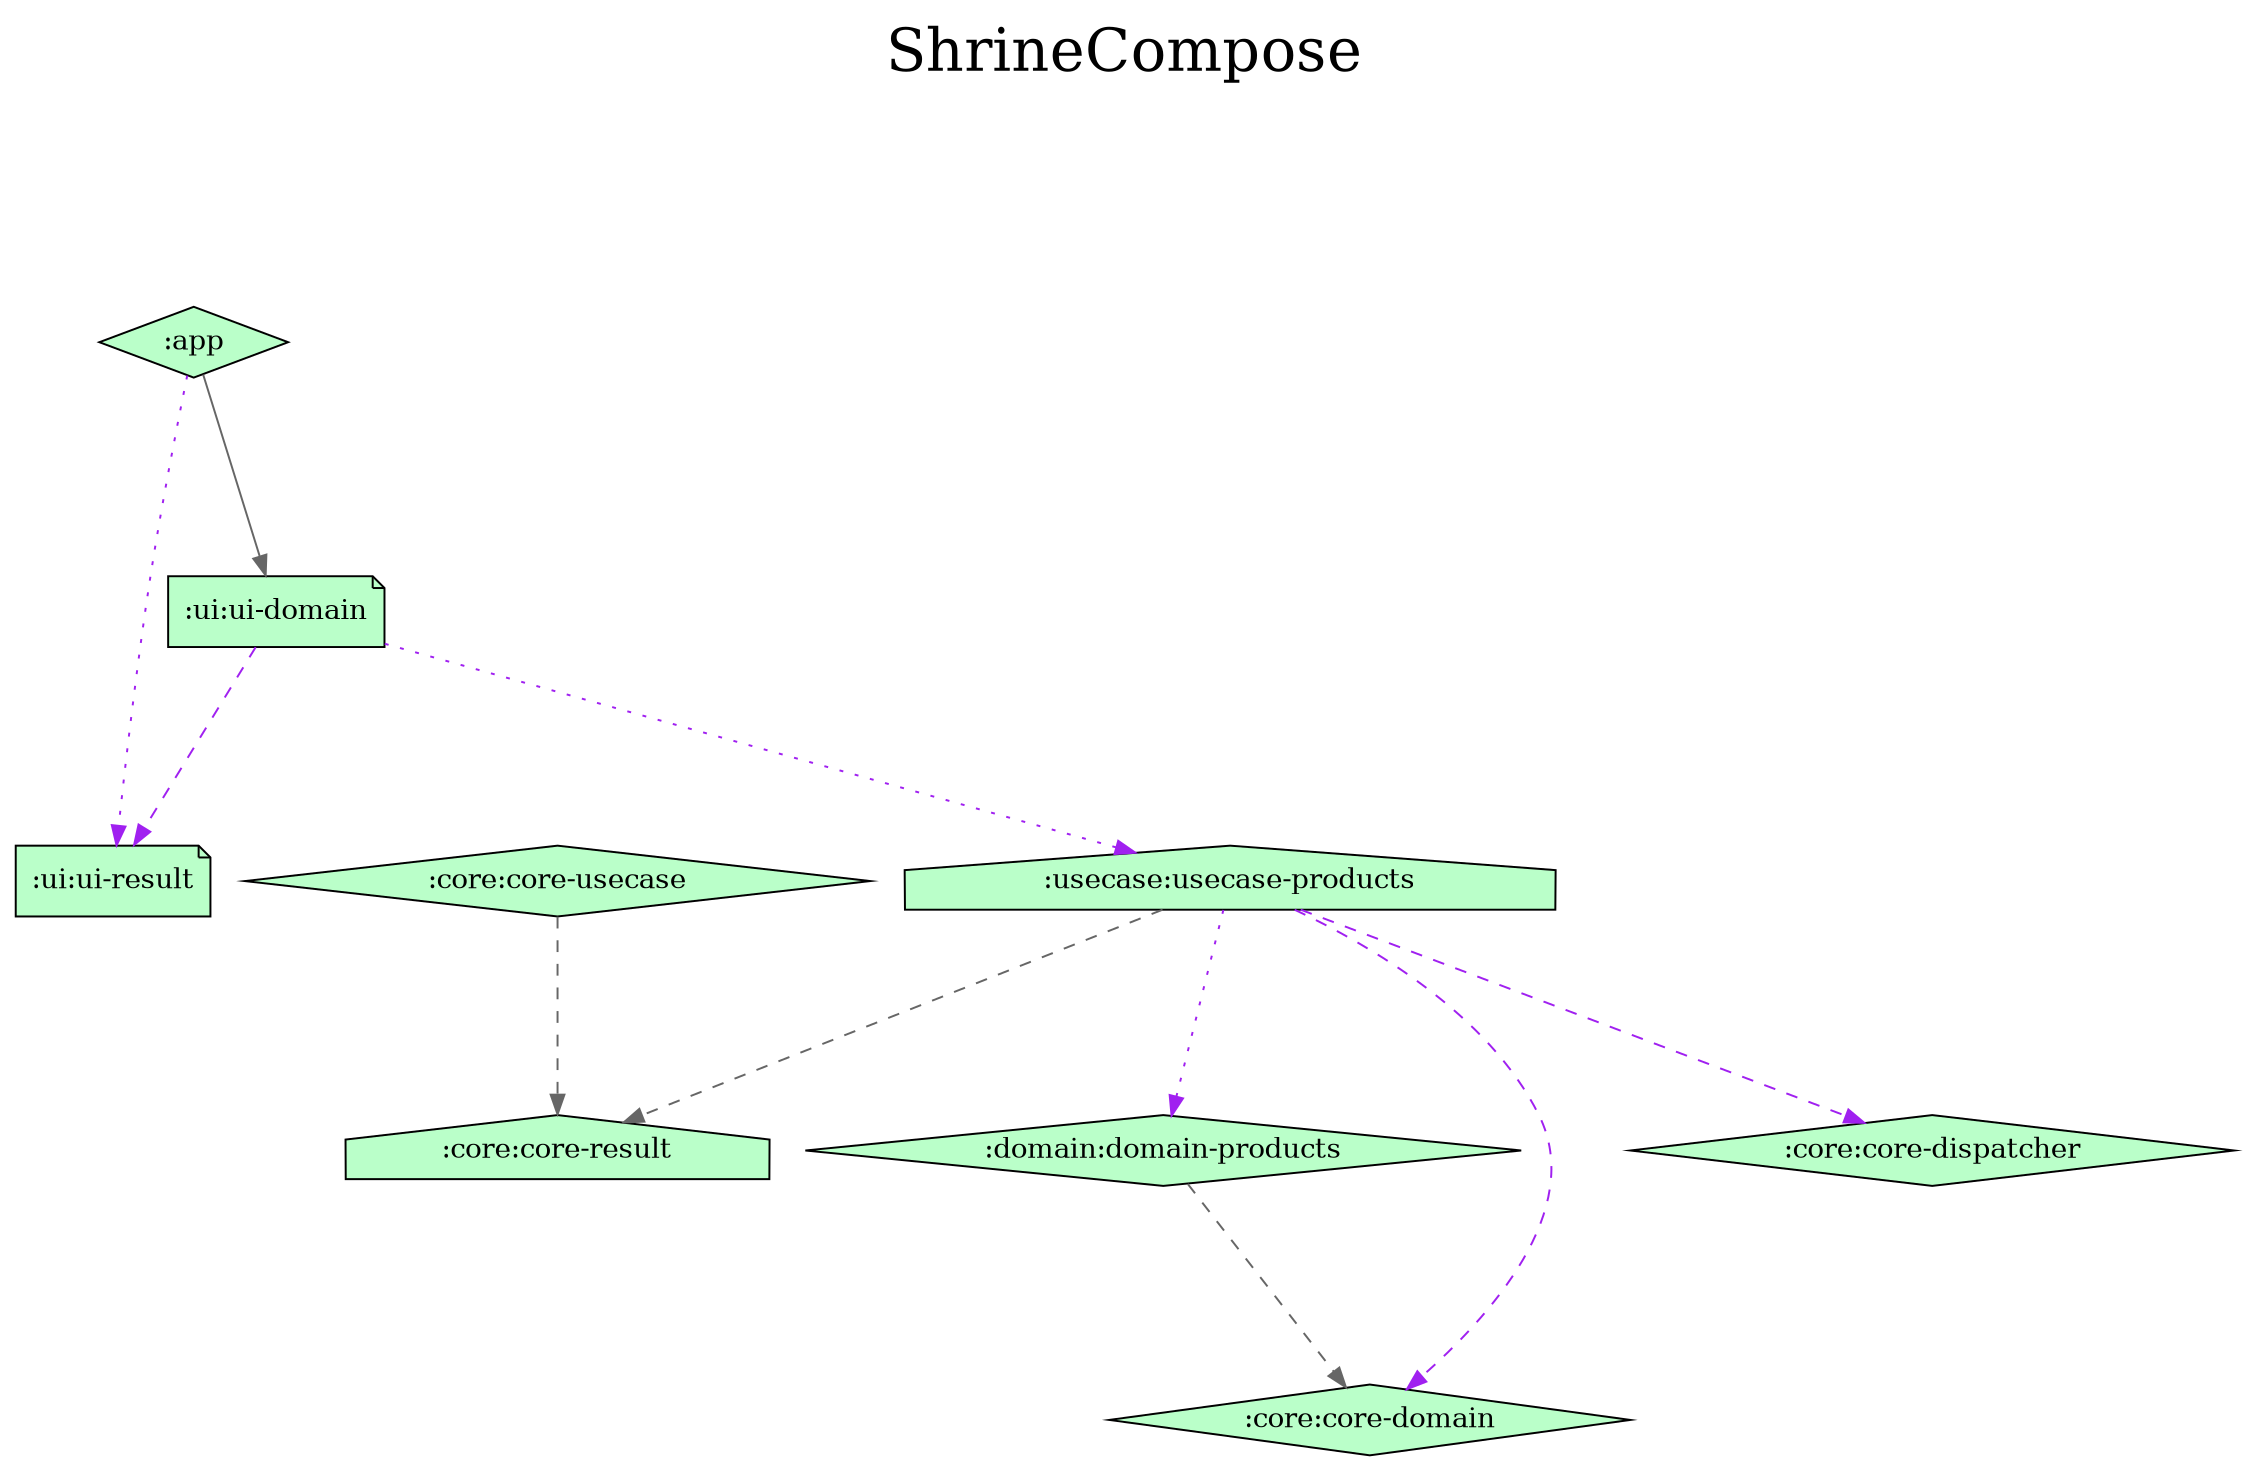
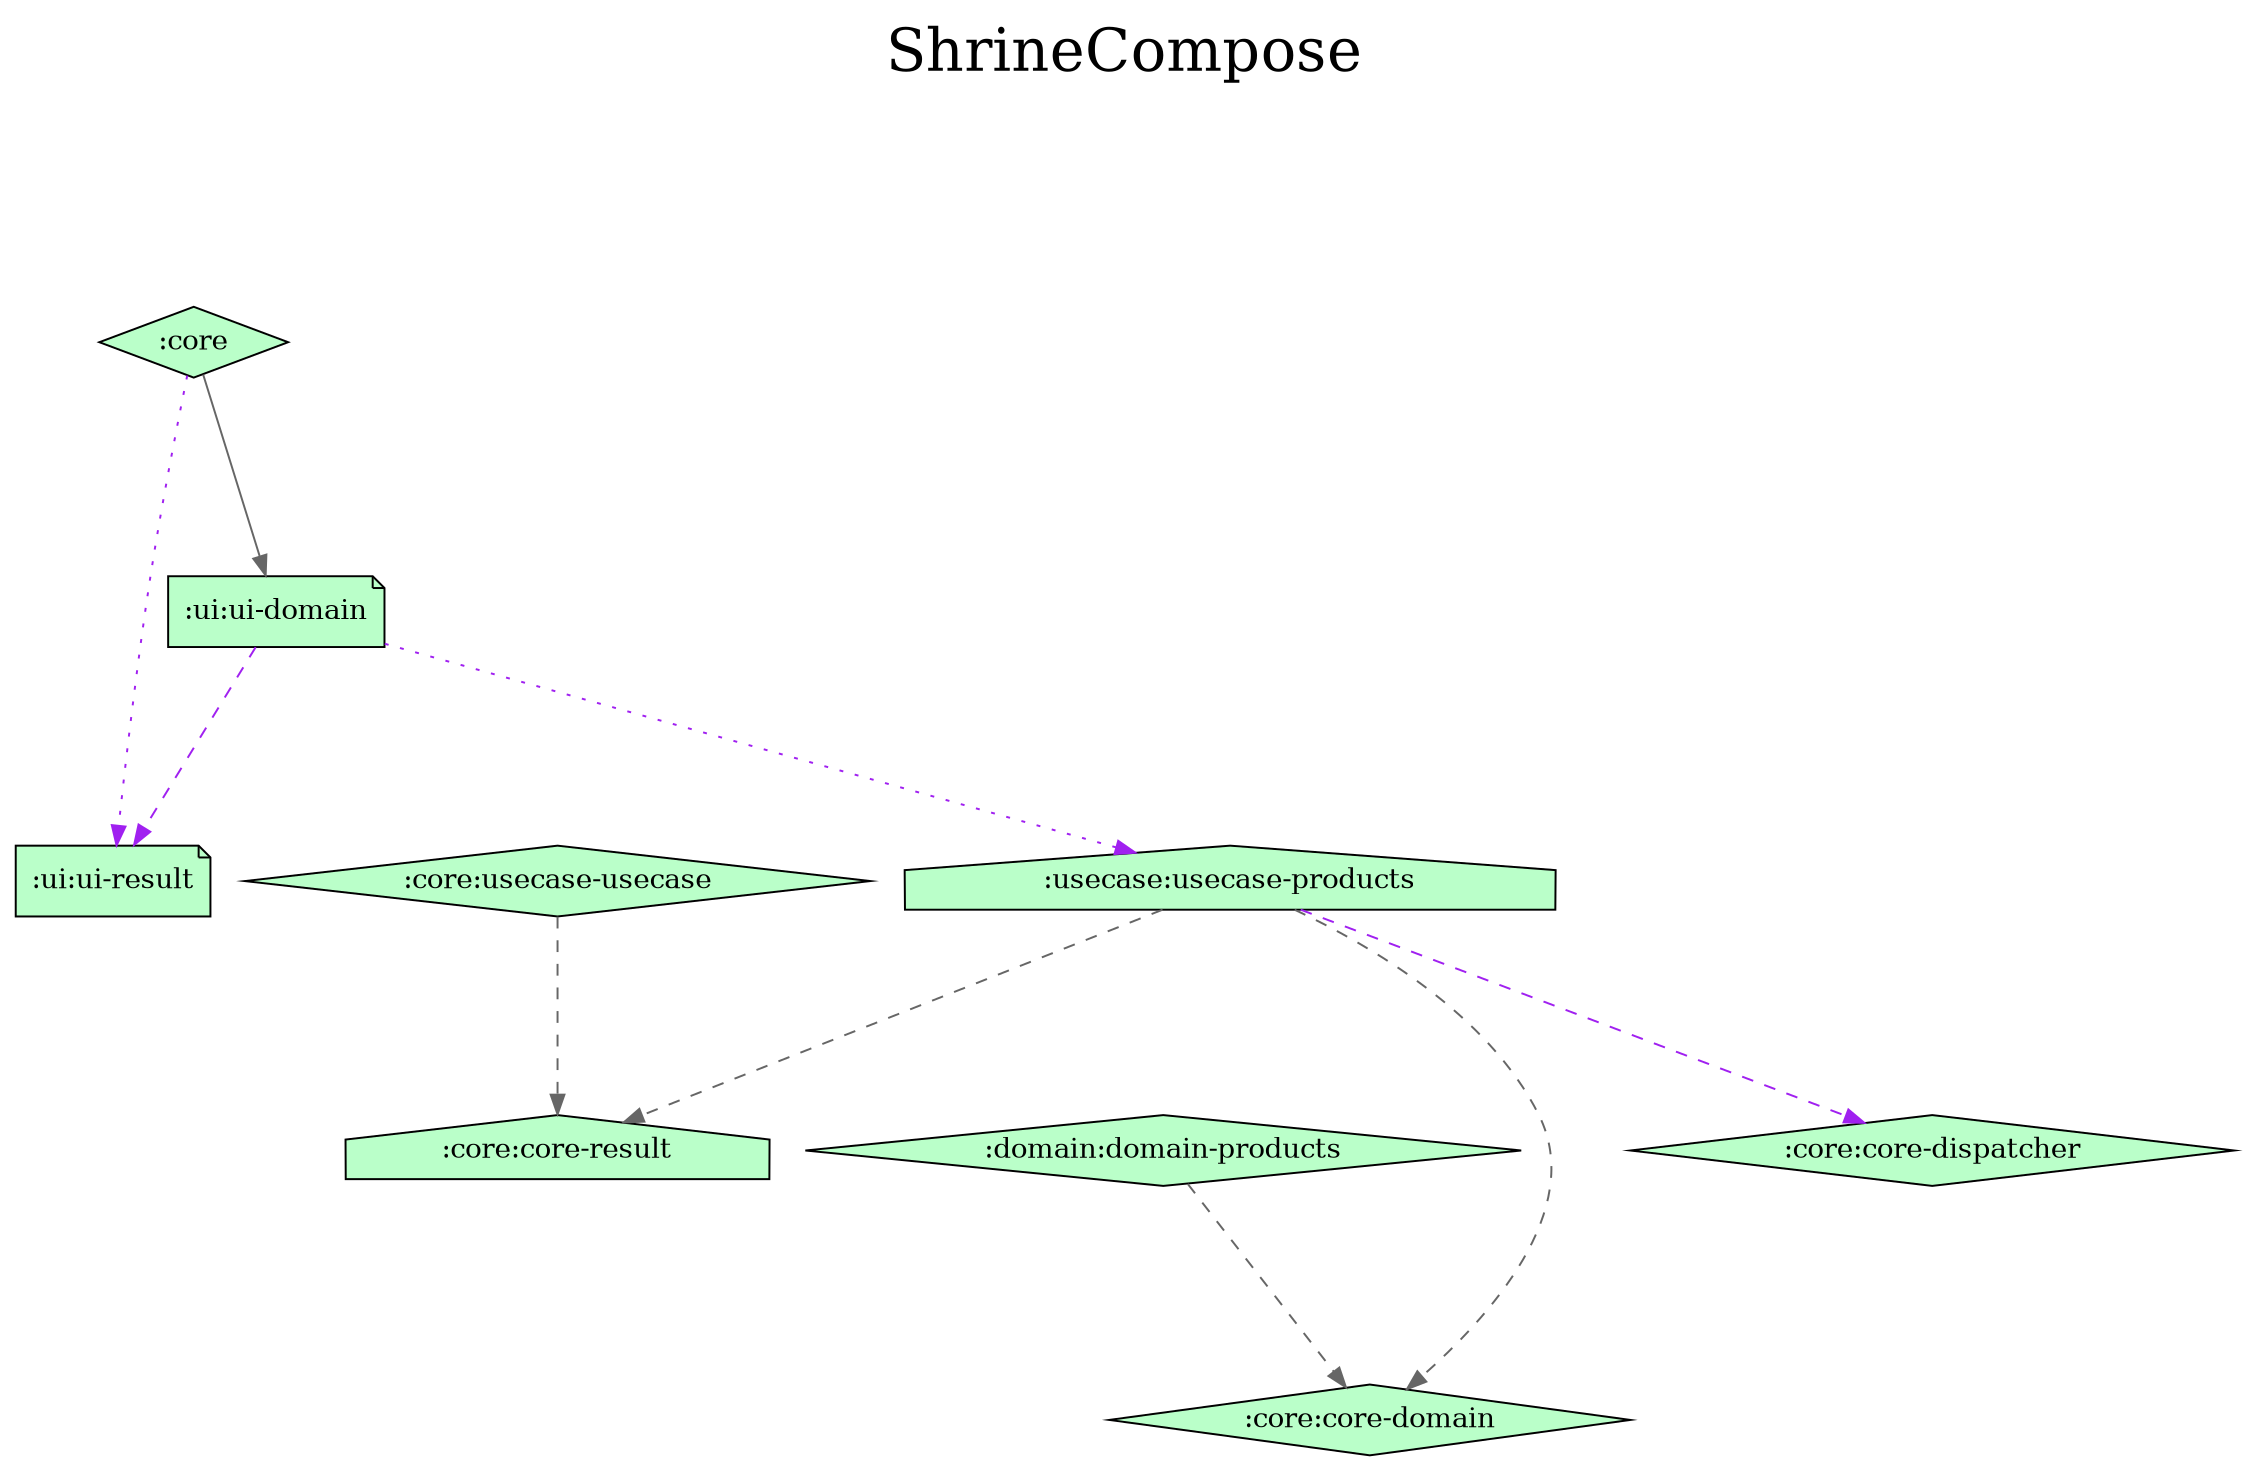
(194, 342) -> (194, 342)
(558, 881) -> (558, 881)
(1200, 1003) -> none
(1534, 1107) -> (1534, 1107)
